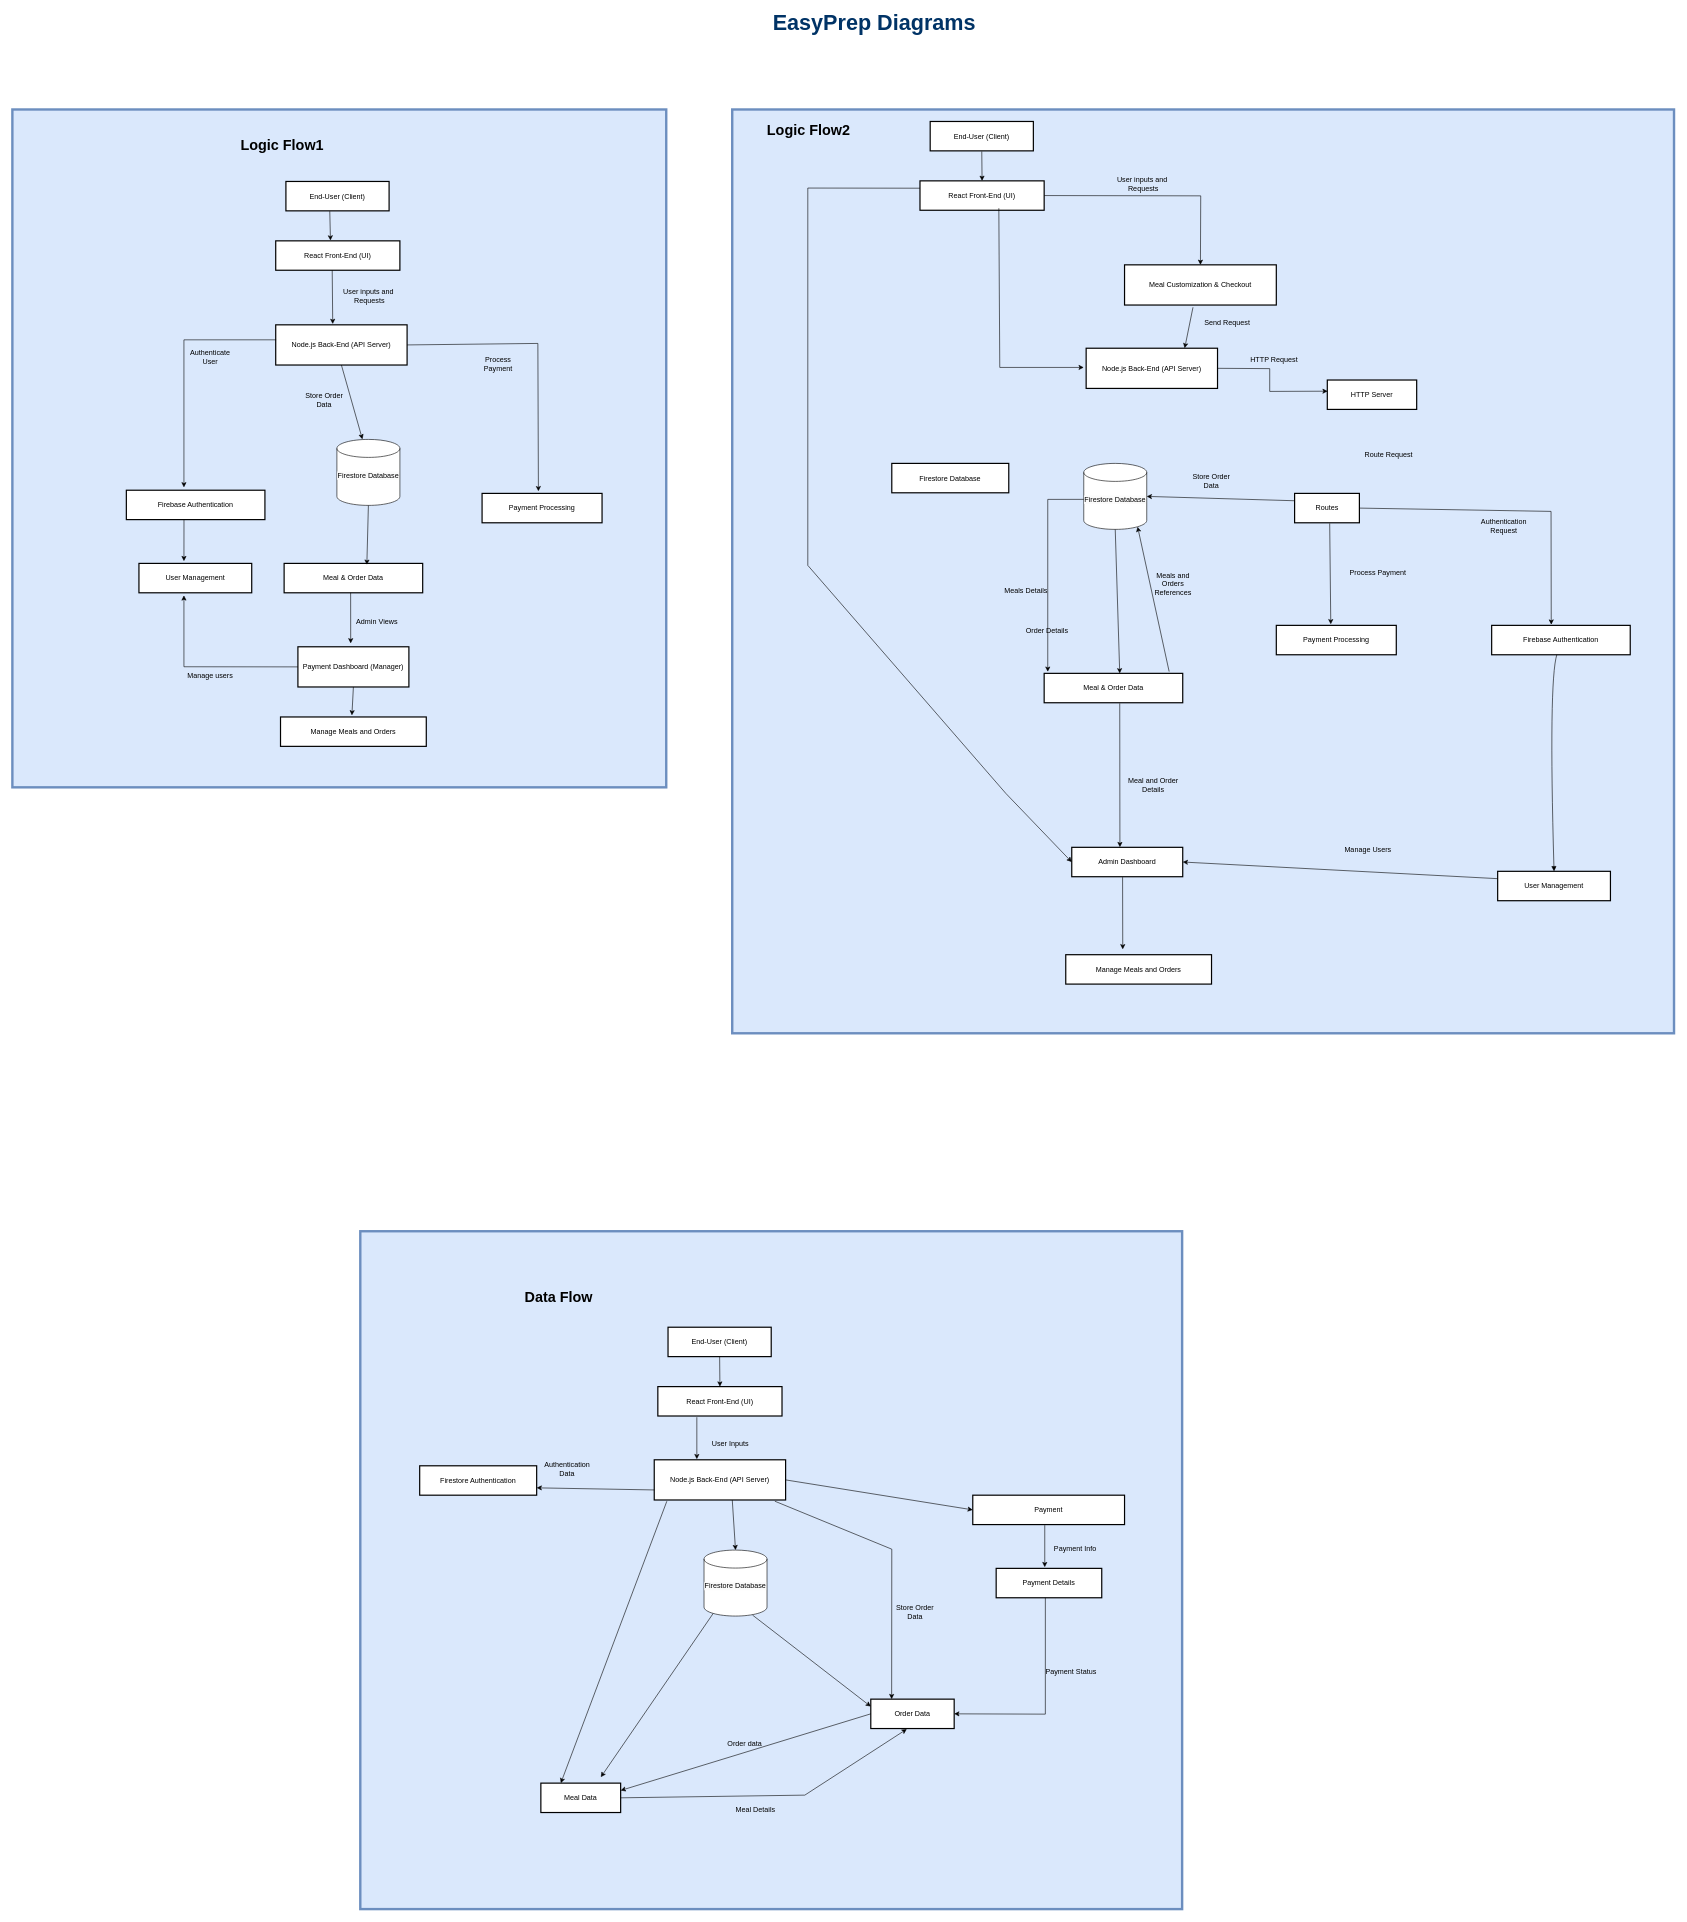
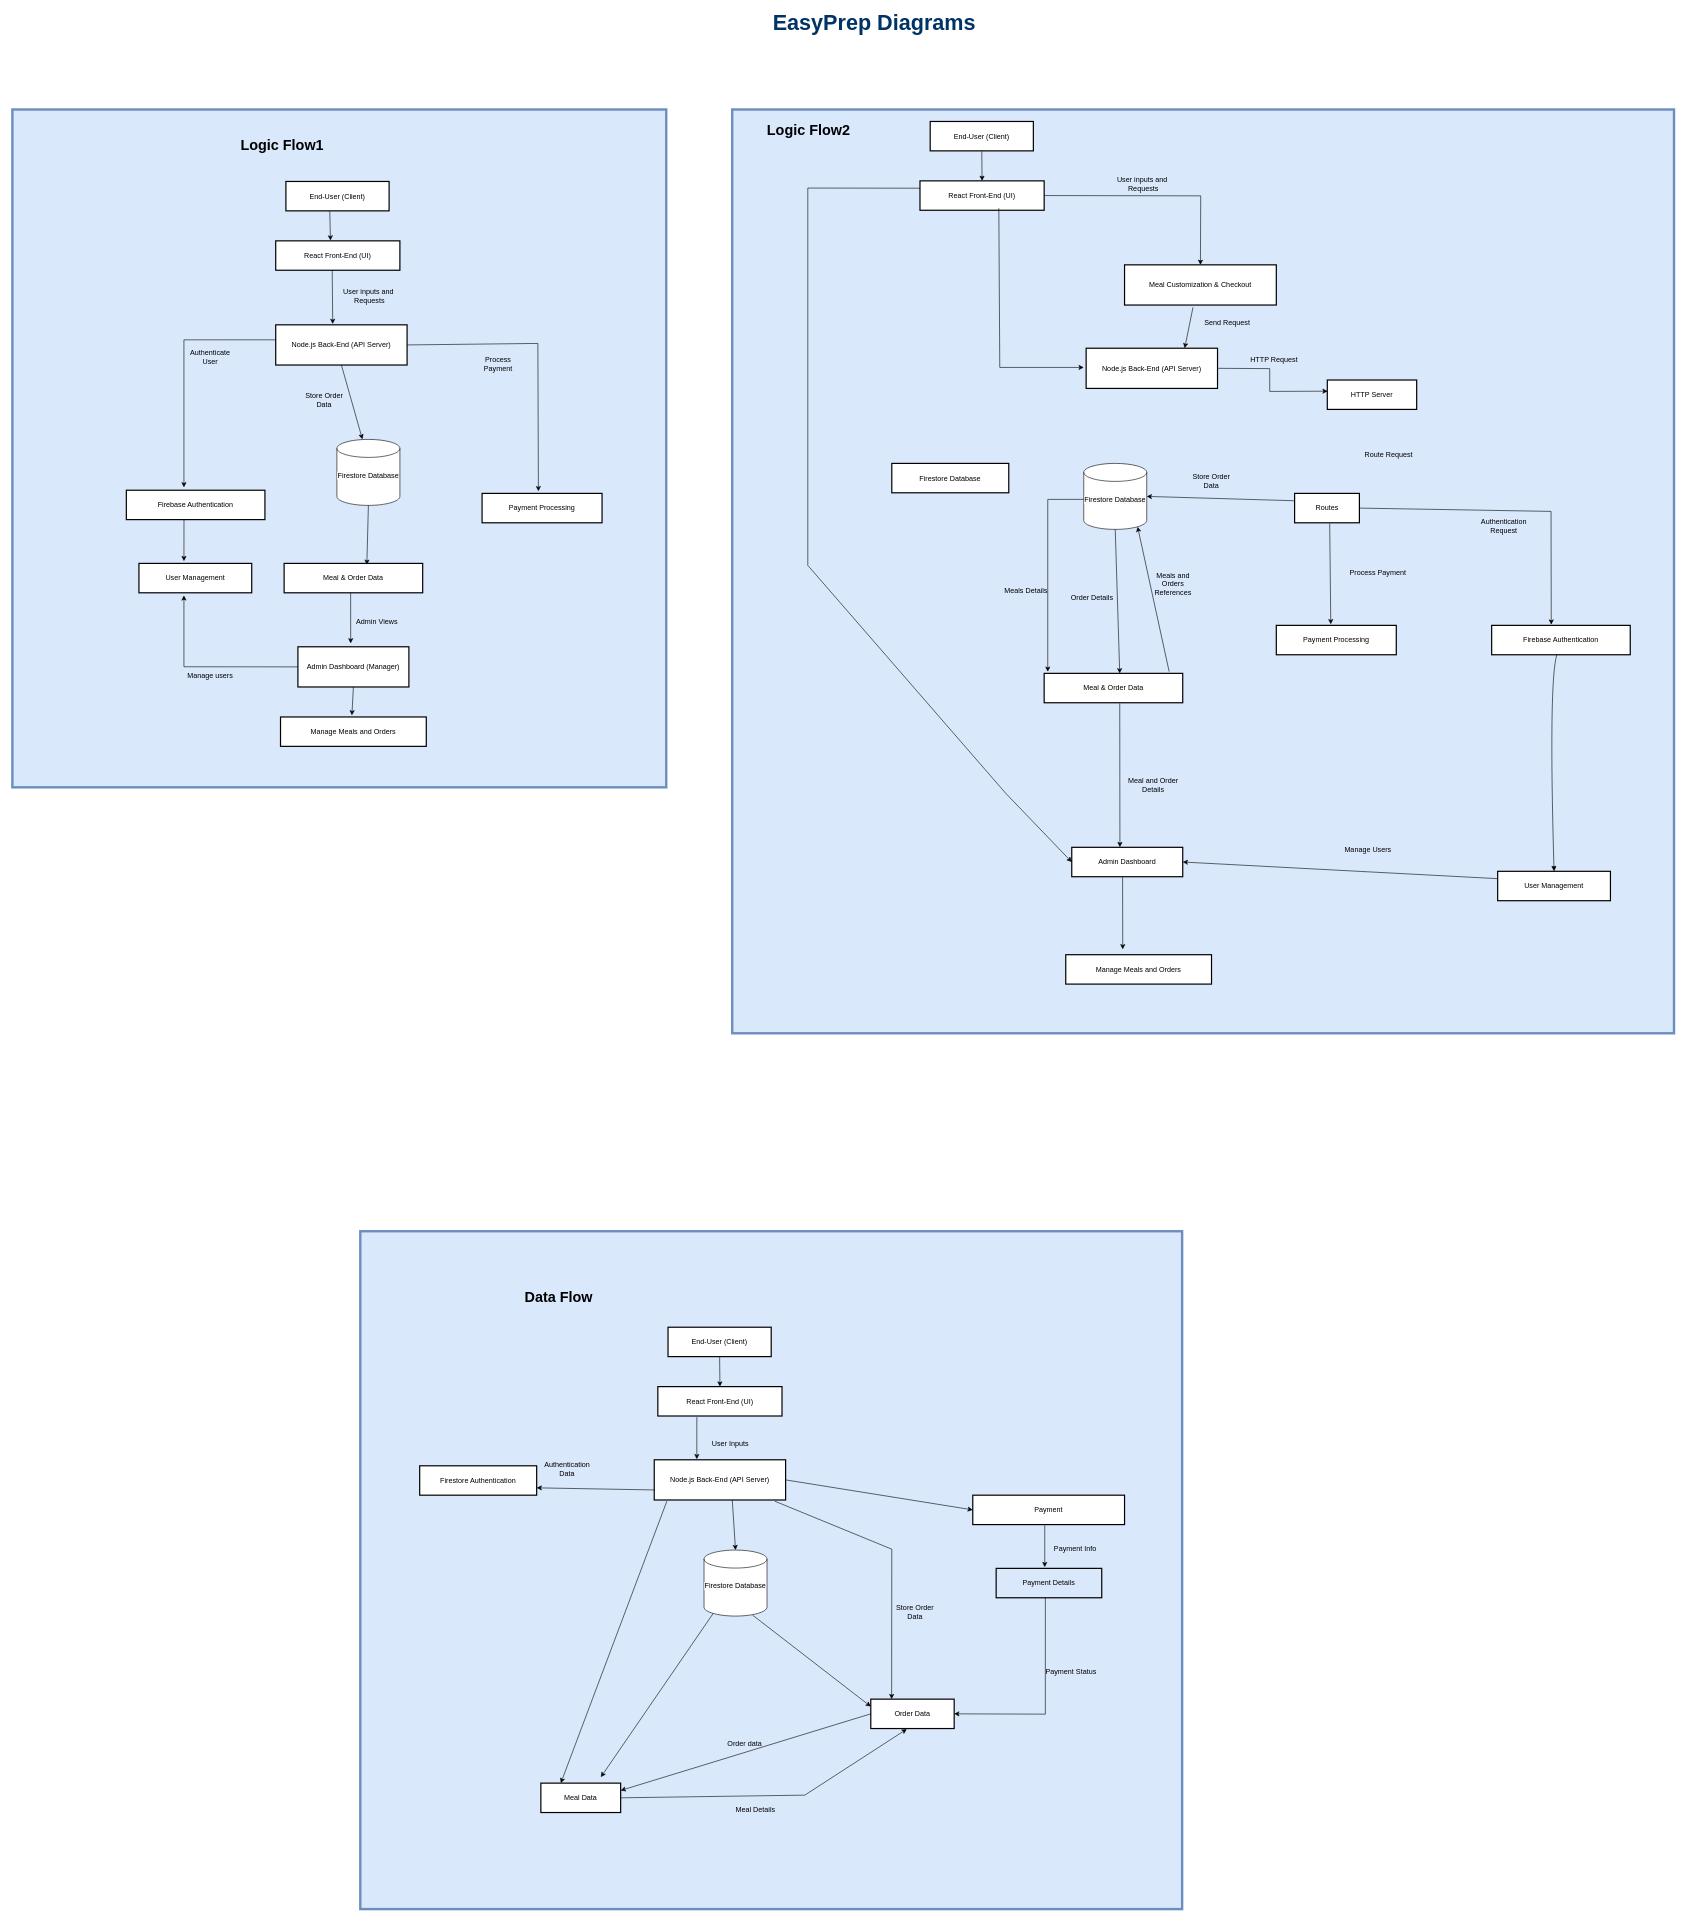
(1047, 632) -> (1092, 599)
(353, 667) -> (353, 667)
(1049, 1583) -> (1049, 1583)
